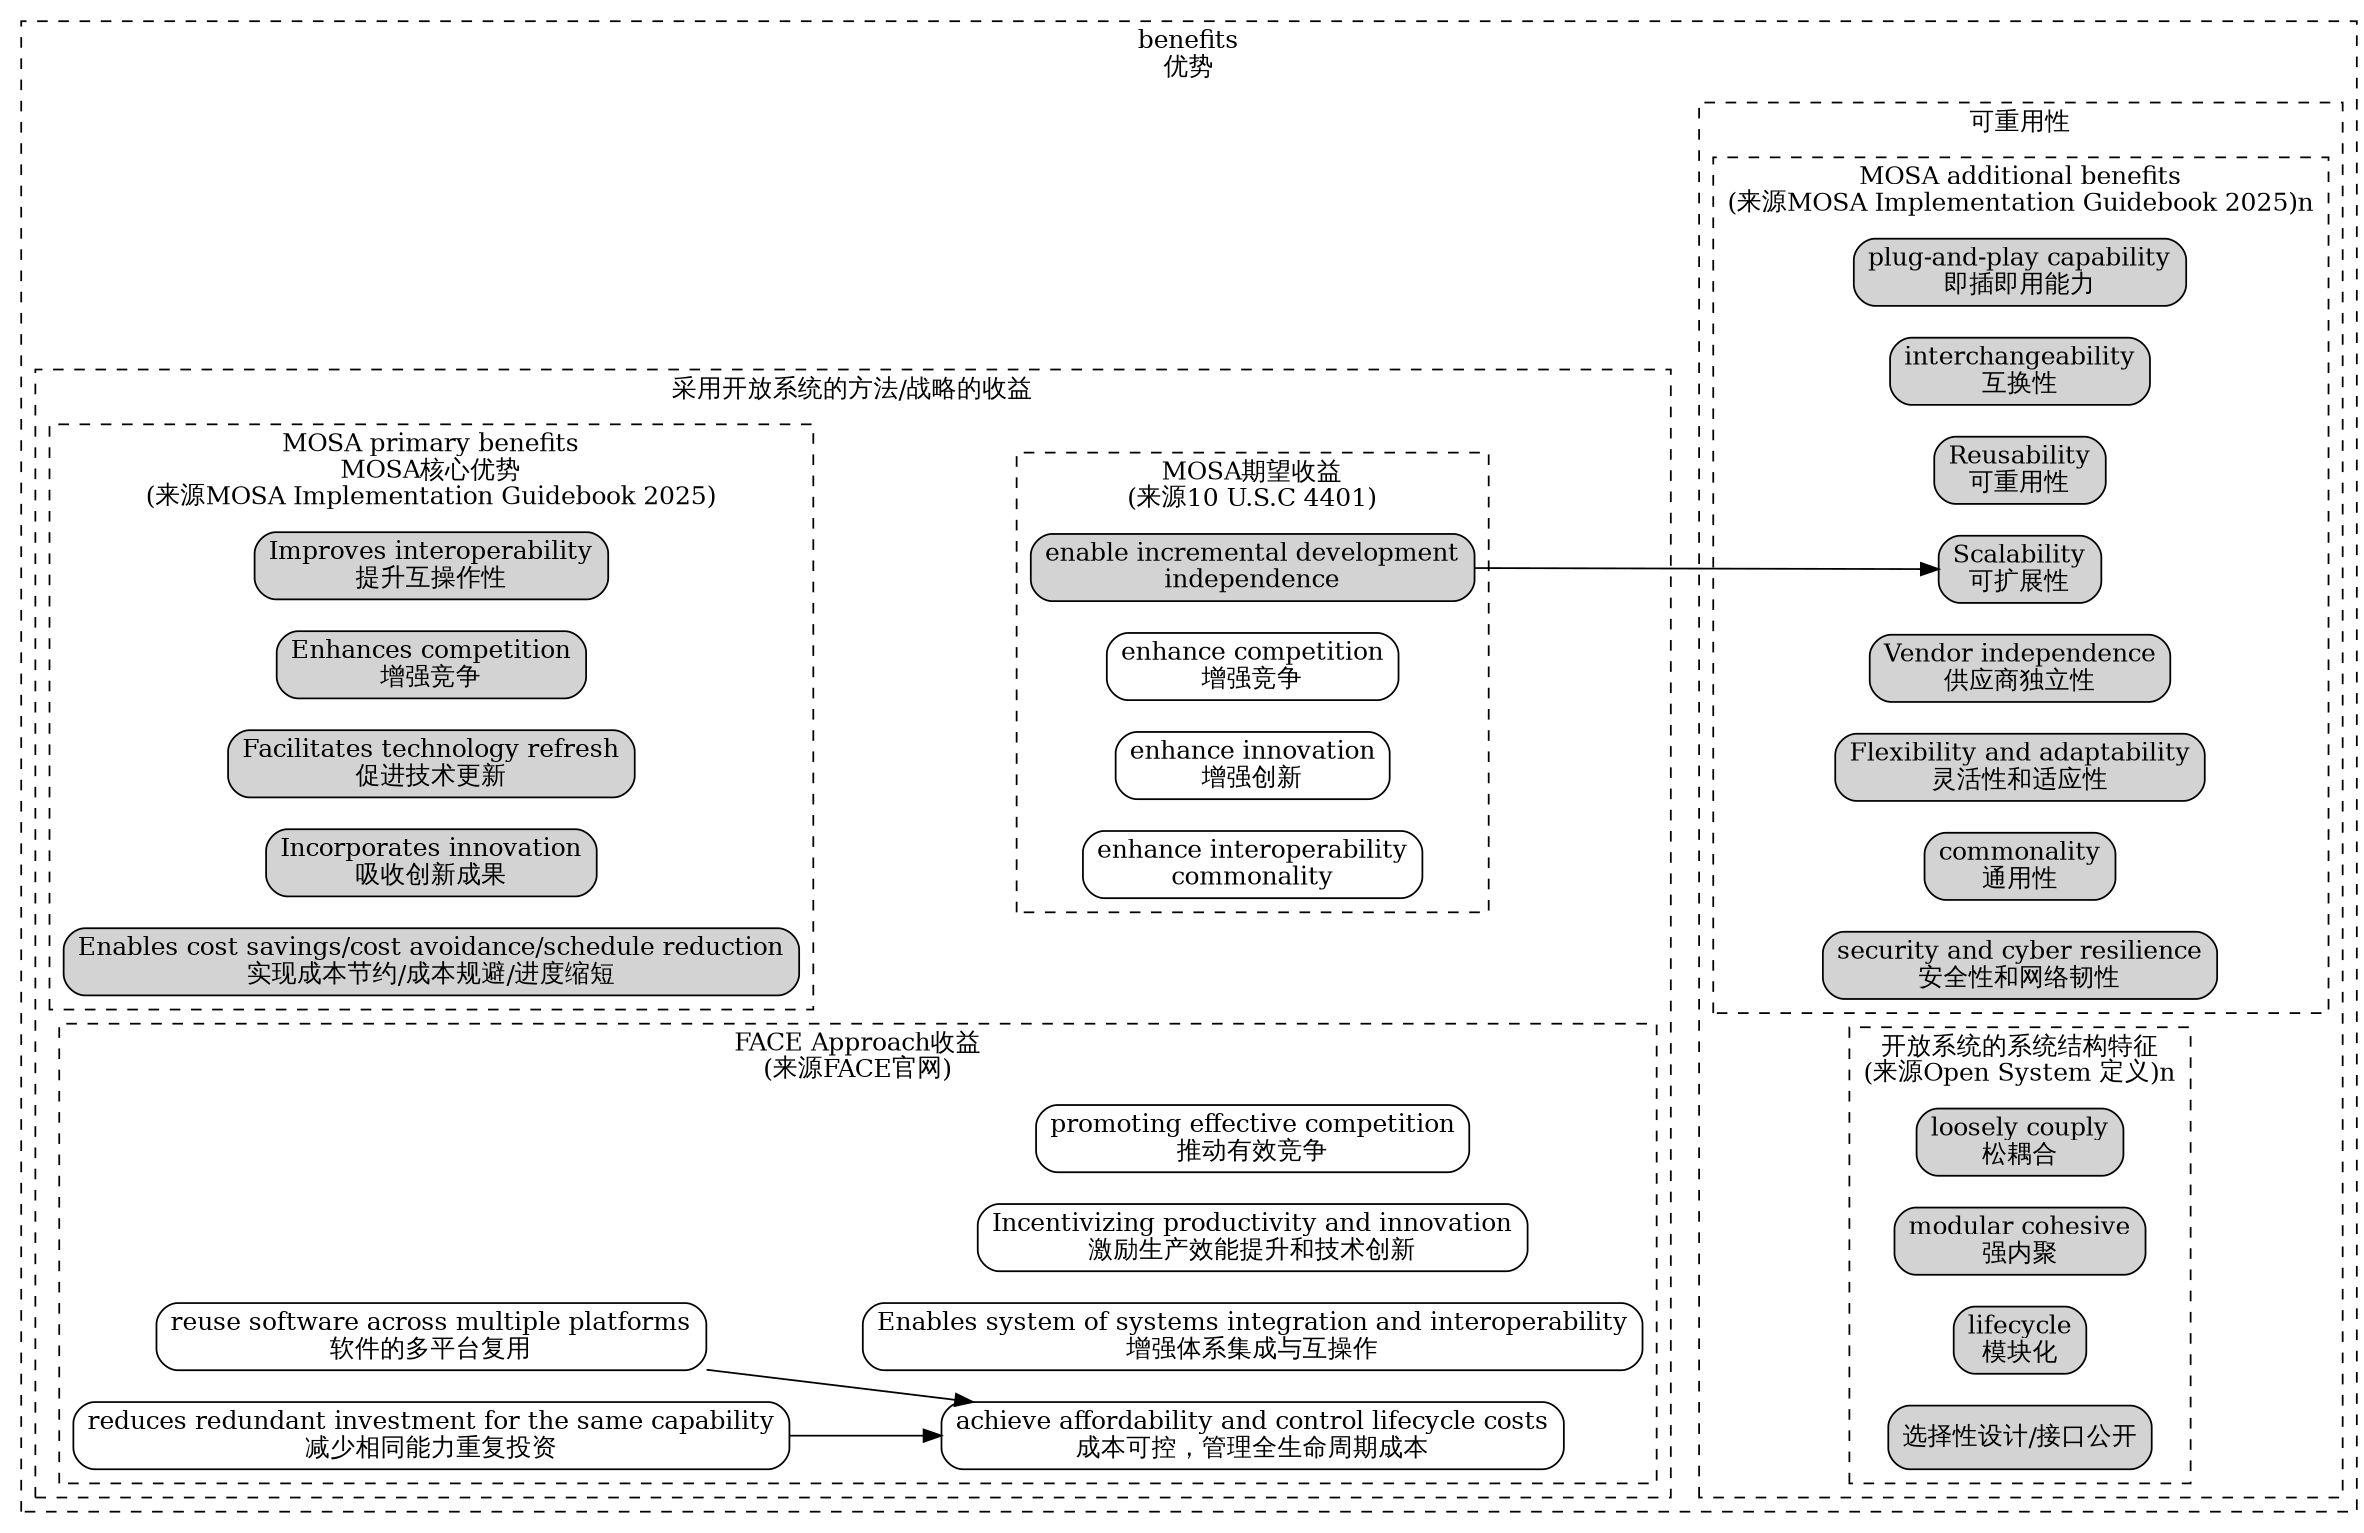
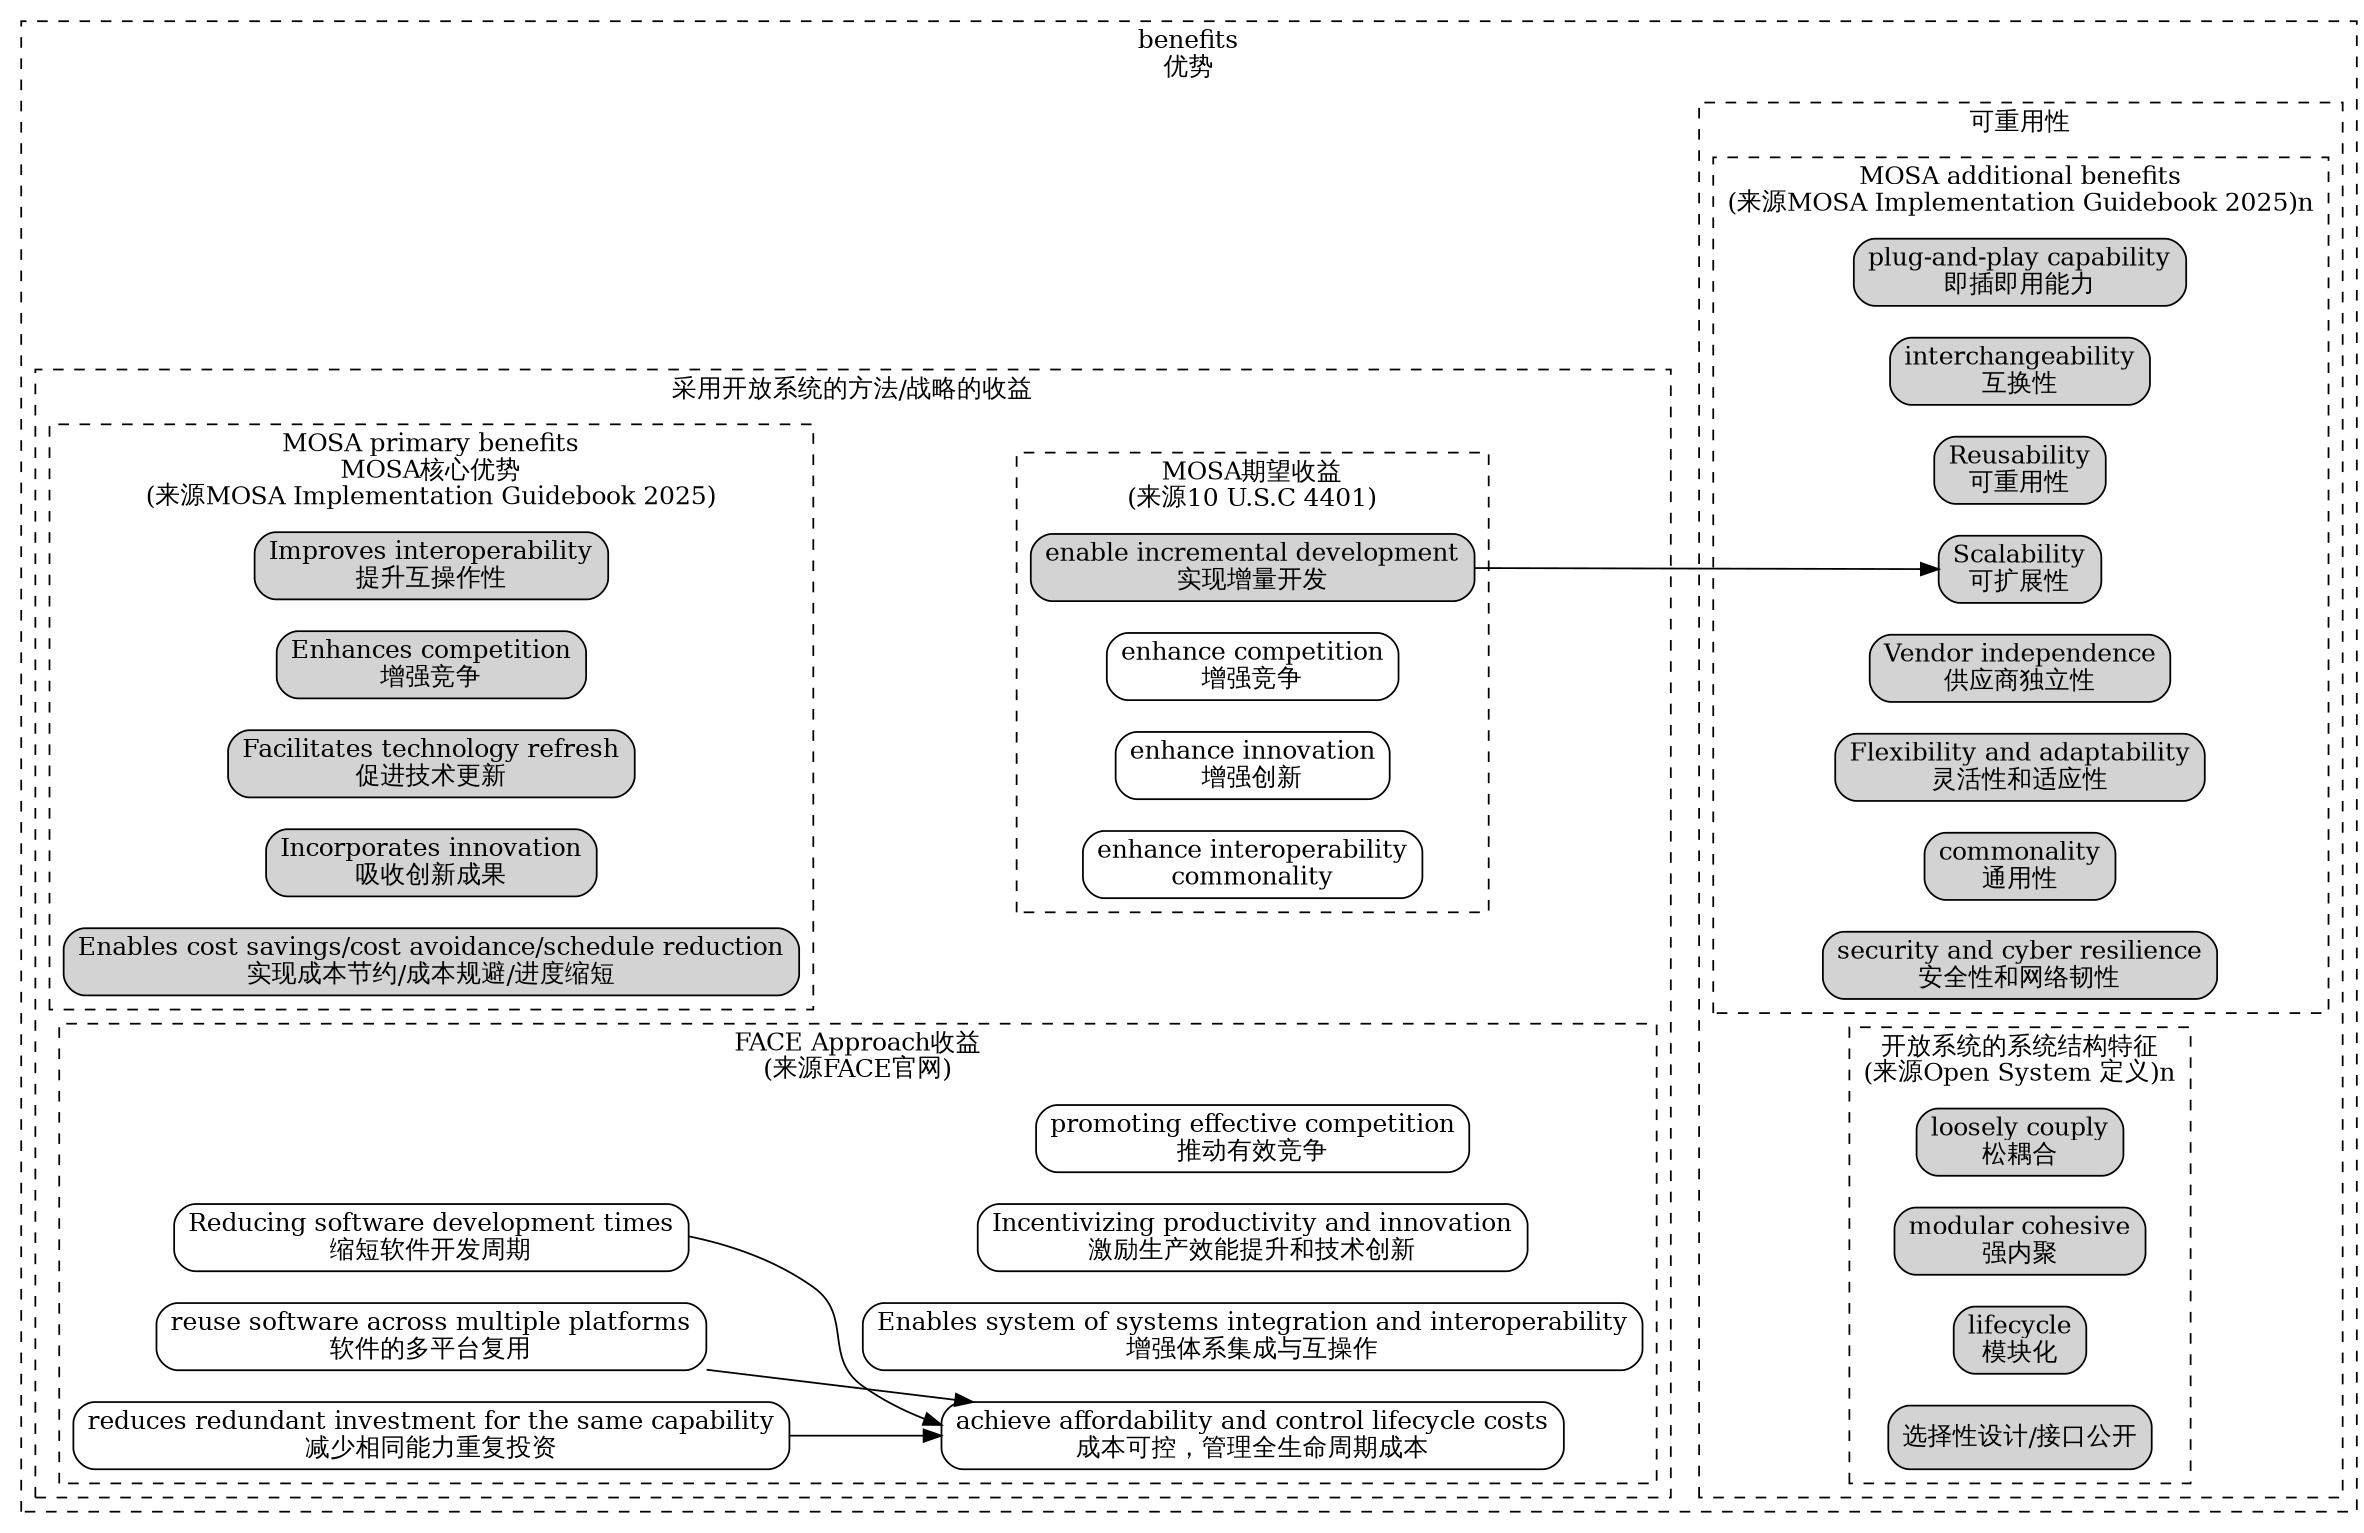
(1253, 568) -> (1253, 568)
none -> (431, 1238)
